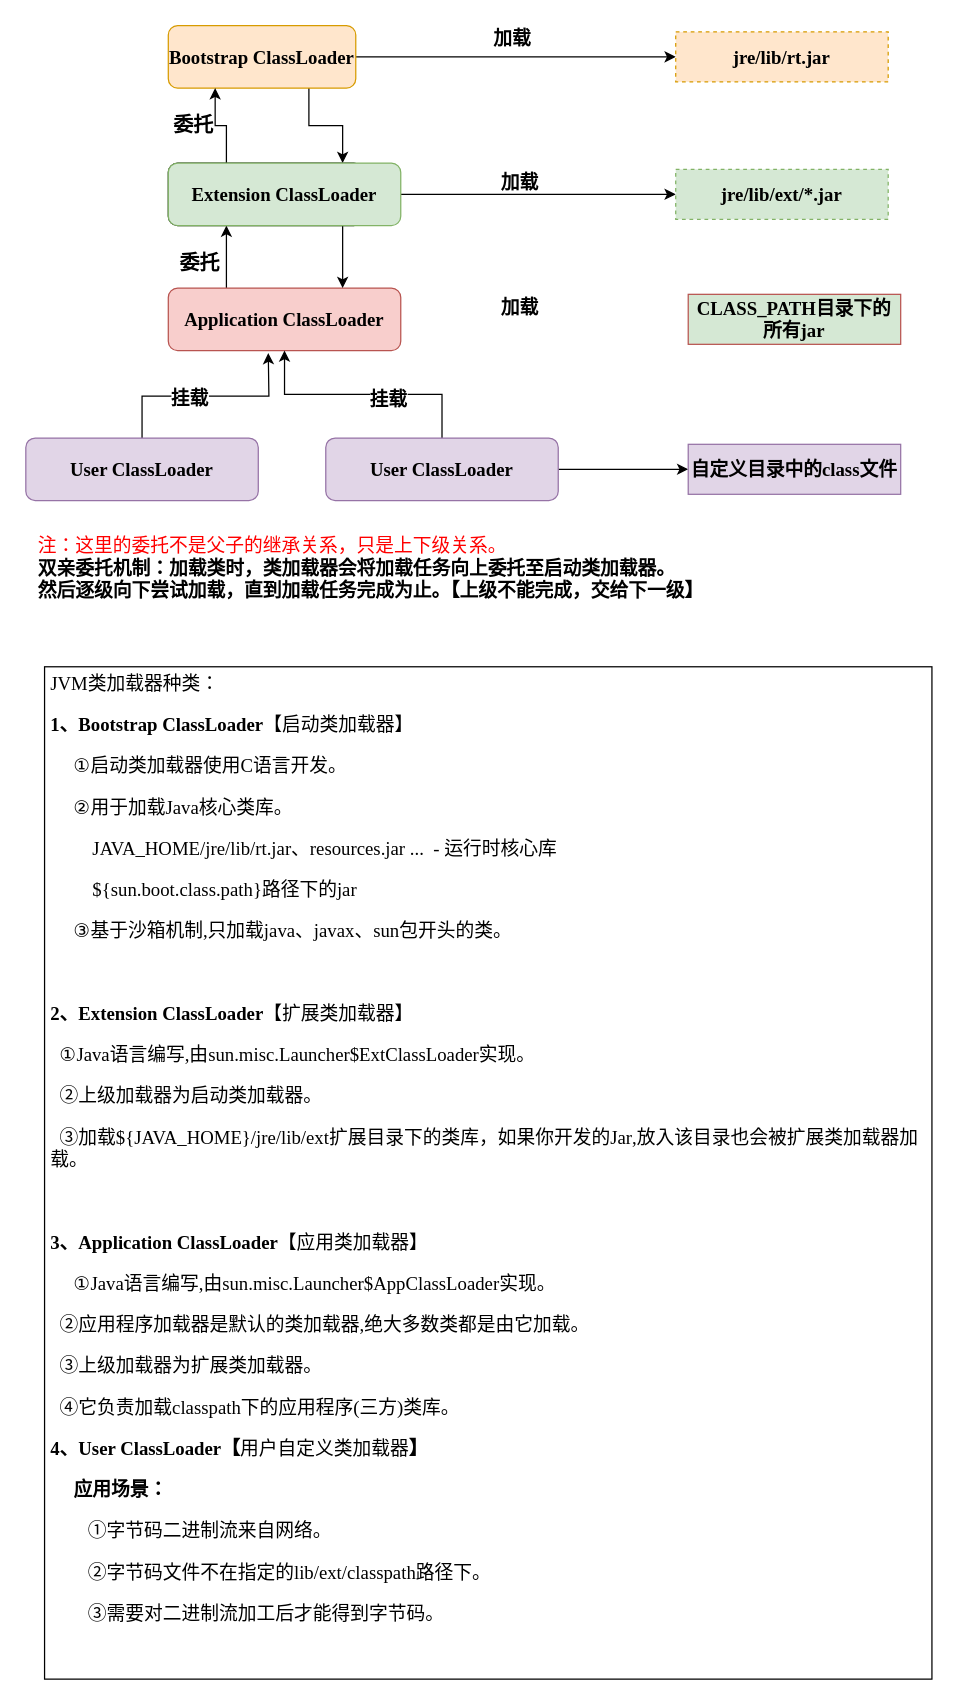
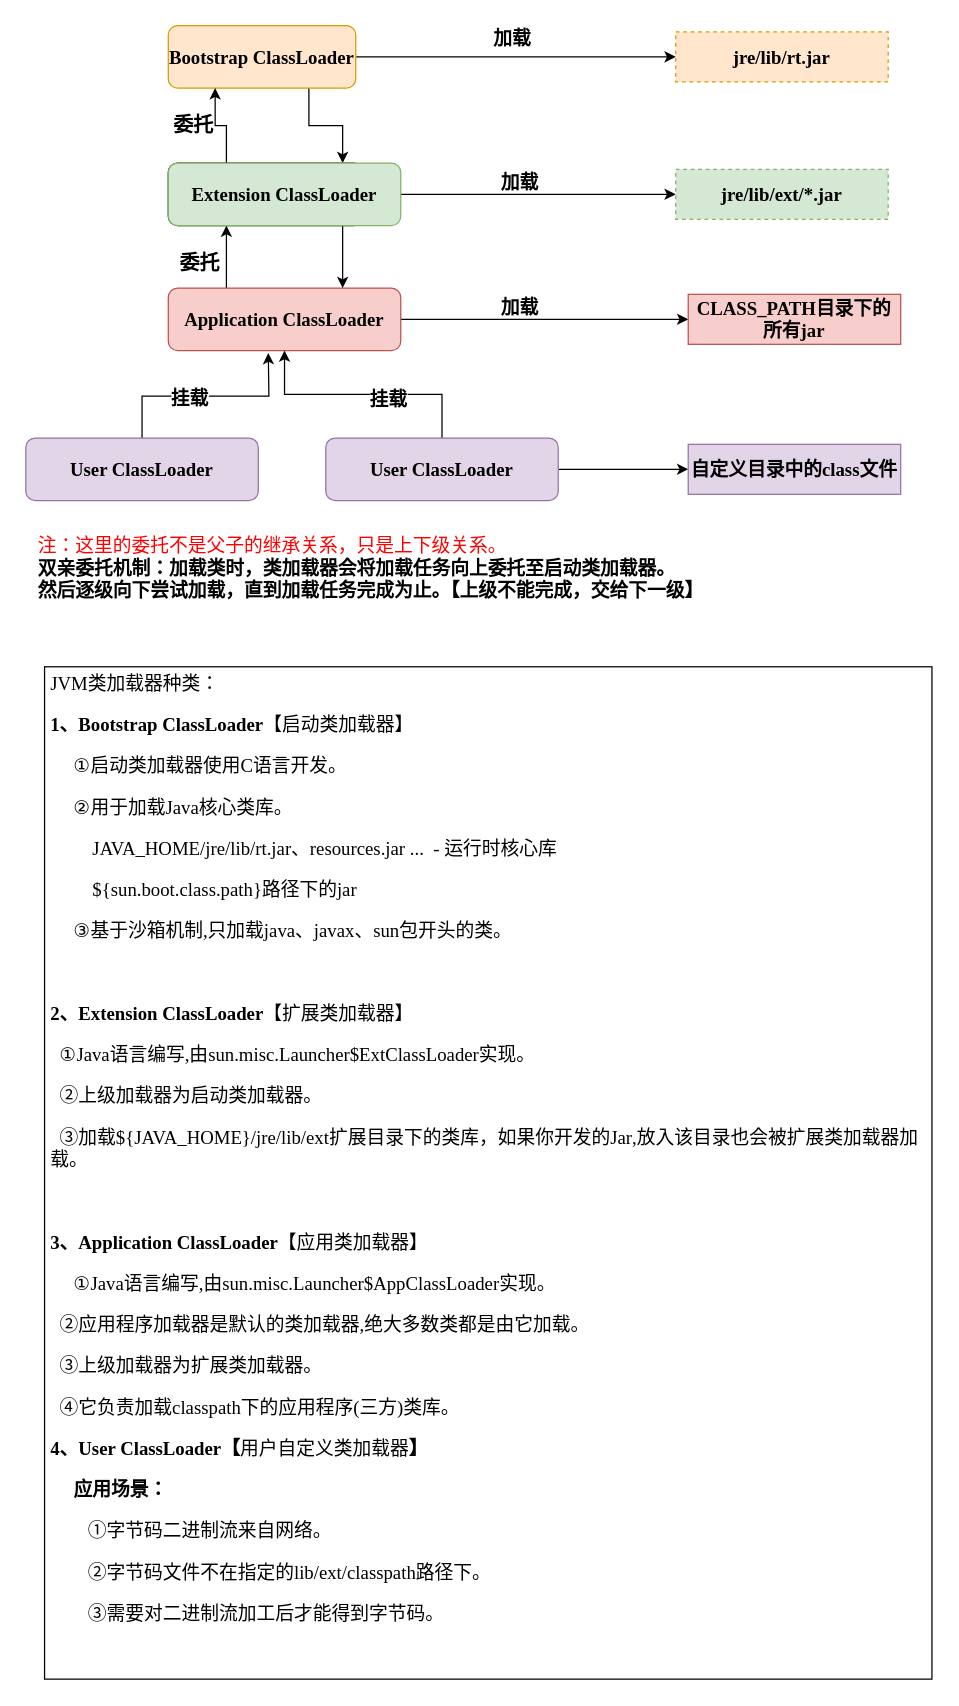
none -> (540, 319)
(794, 319) -> (794, 319)
